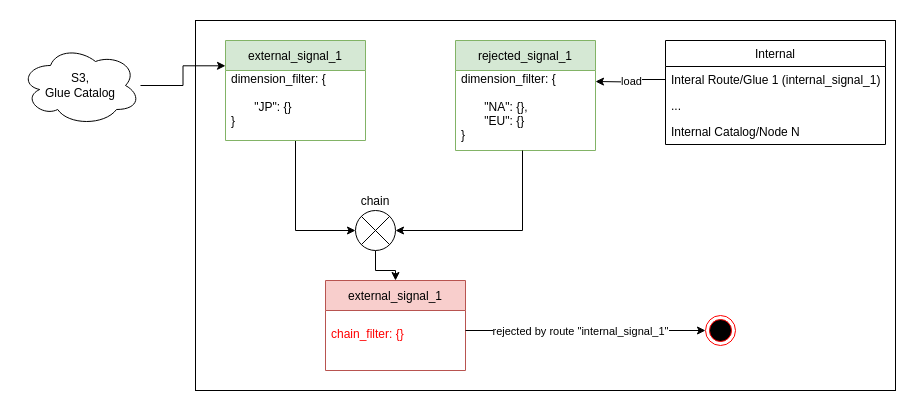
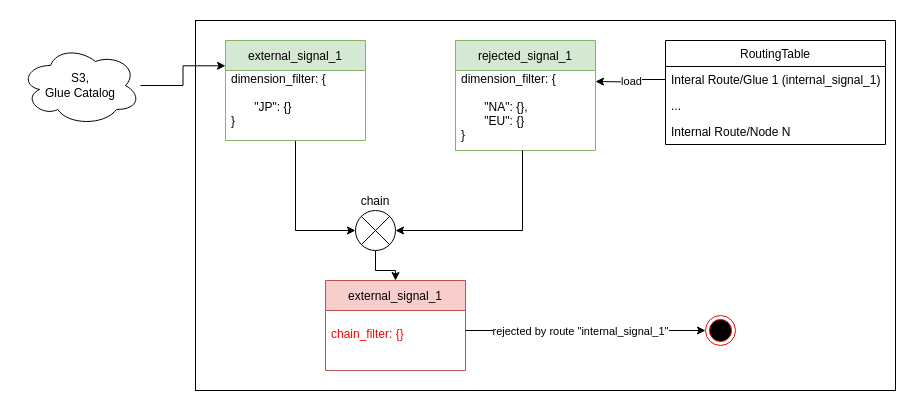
(775, 54) -> (775, 54)
(742, 132) -> (737, 132)
